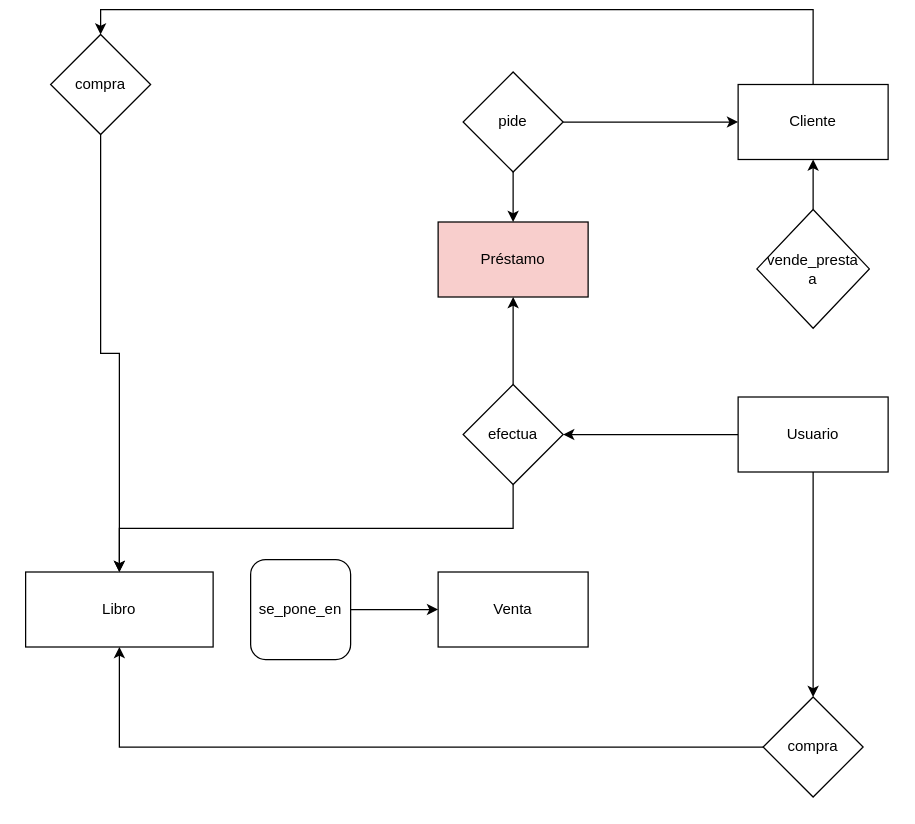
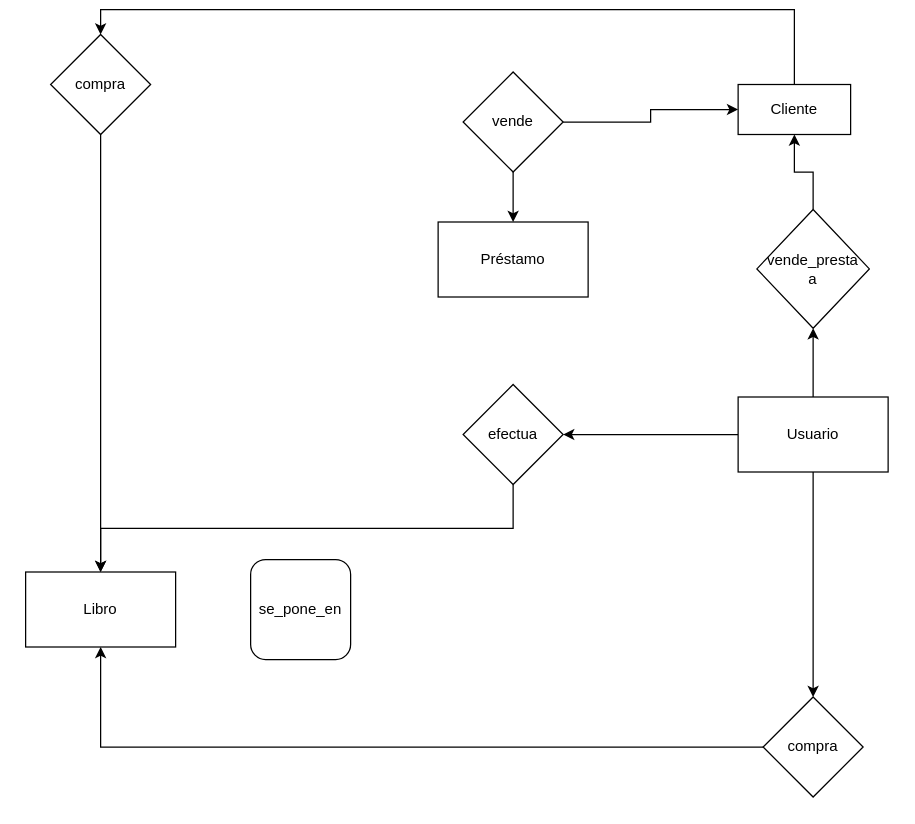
(513, 122) -> (513, 122)
(813, 122) -> (794, 109)
(513, 259) -> (513, 259)
(513, 345) -> none
none -> (813, 366)
(119, 609) -> (101, 609)
(390, 609) -> none
(513, 609) -> none
